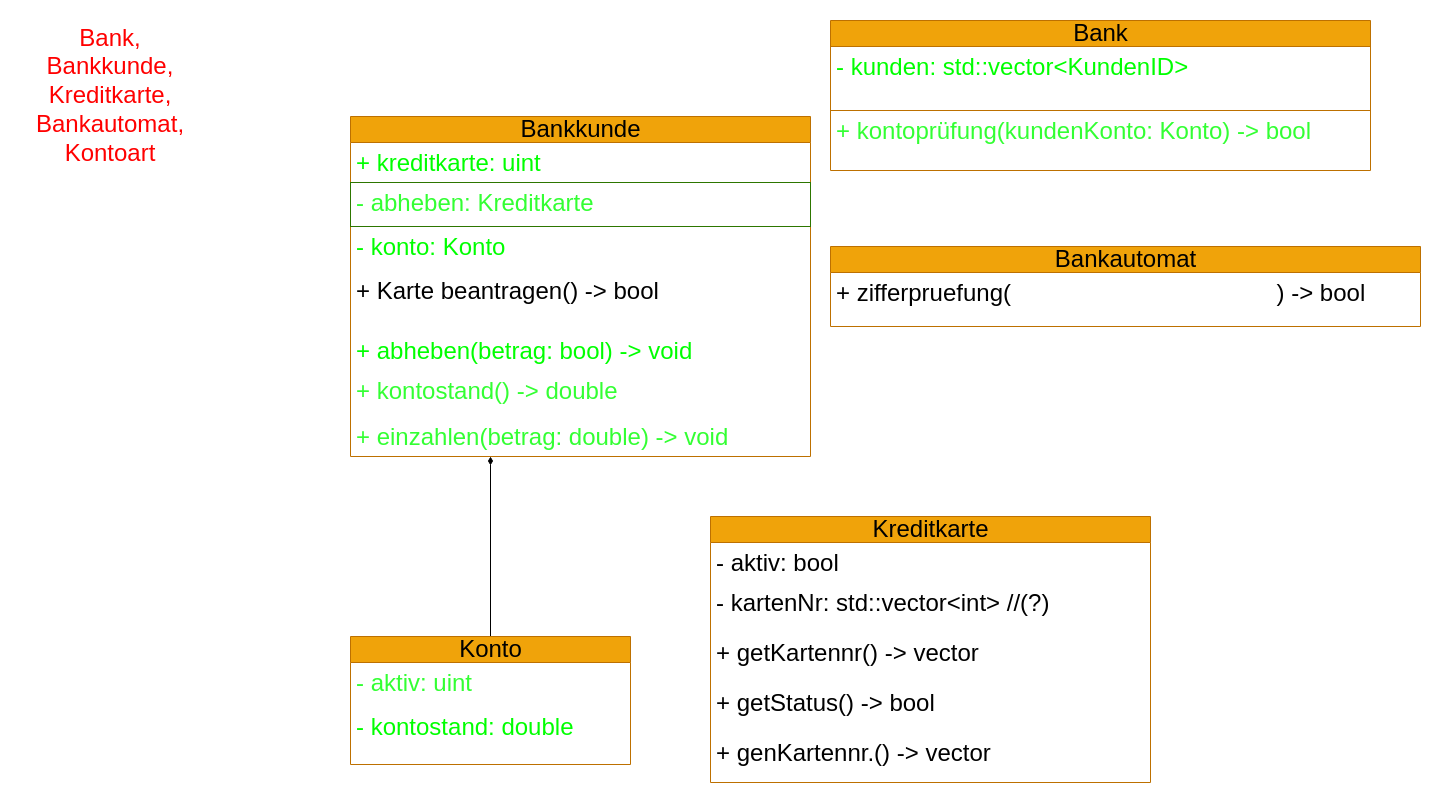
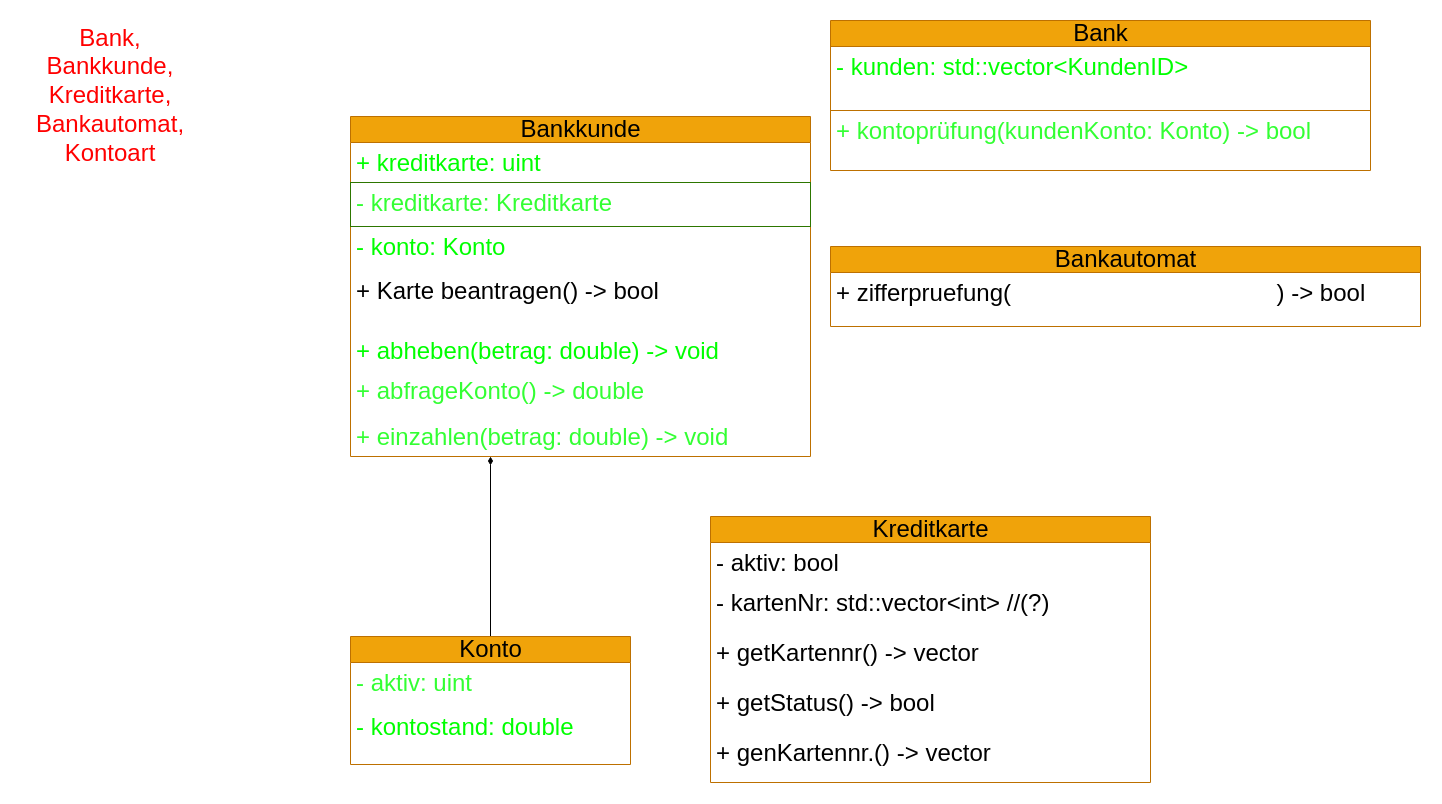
(492, 204) -> (516, 204)
(543, 352) -> (556, 352)
(505, 392) -> (519, 392)
